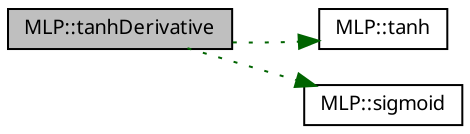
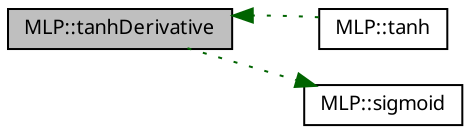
(266, 42) -> (286, 16)
